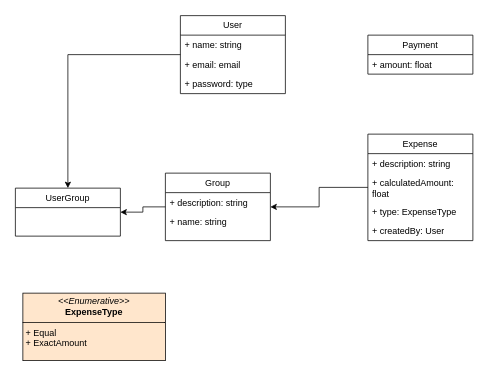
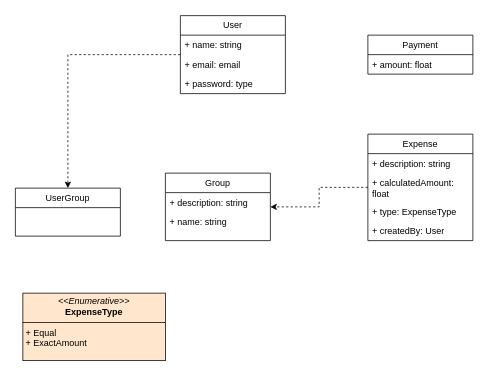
(68, 61) -> (68, 61)
(319, 194) -> (319, 194)
(143, 212) -> none
